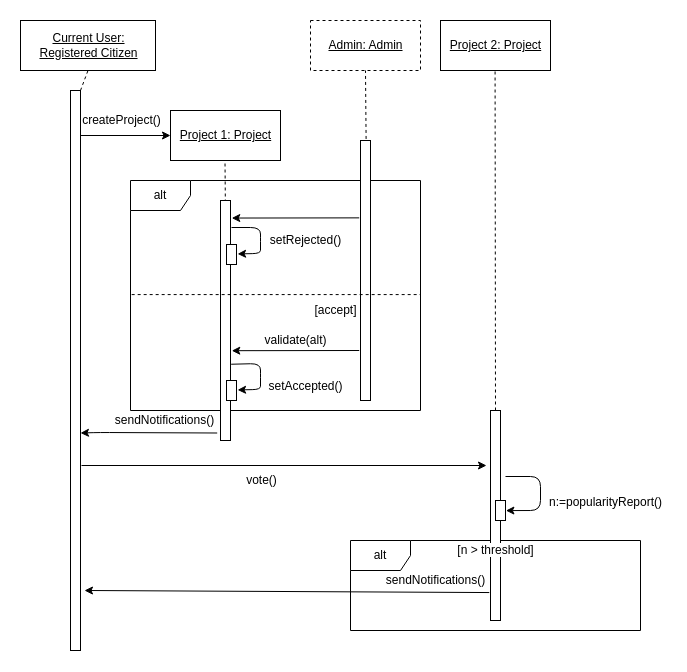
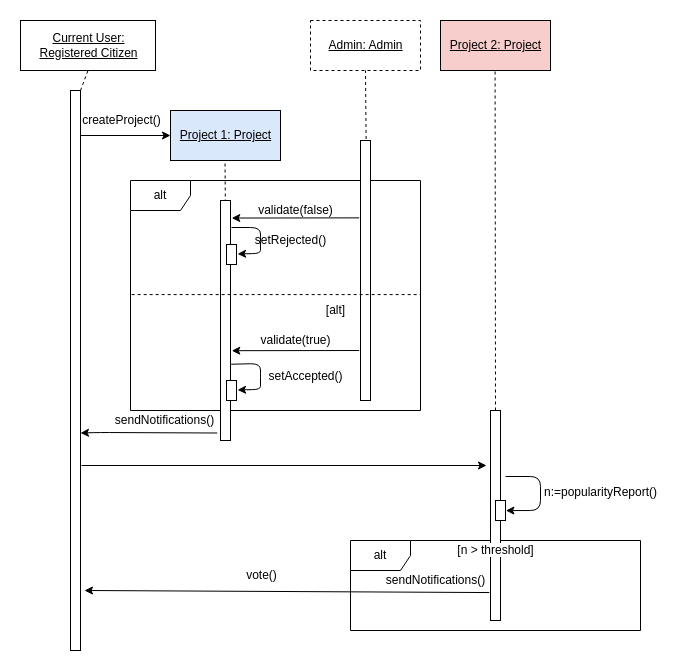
(496, 46) -> (496, 46)
(226, 136) -> (226, 136)
none -> (296, 211)
(306, 241) -> (291, 241)
(336, 311) -> (336, 311)
(296, 341) -> (296, 341)
(306, 387) -> (306, 377)
(262, 481) -> (262, 576)
(606, 503) -> (601, 493)
